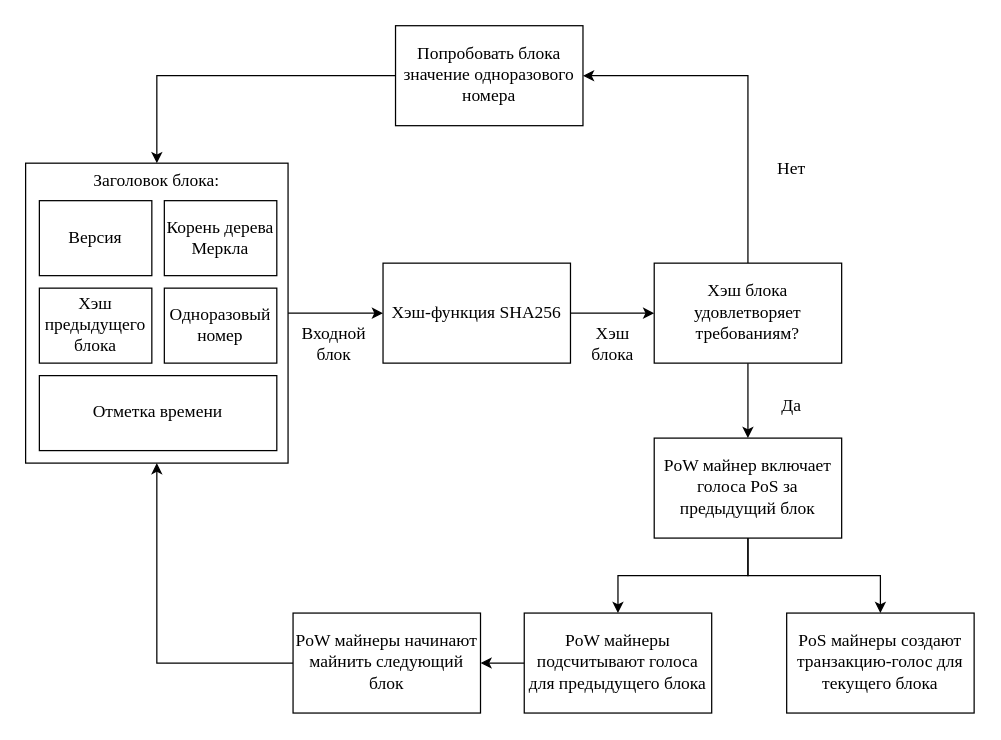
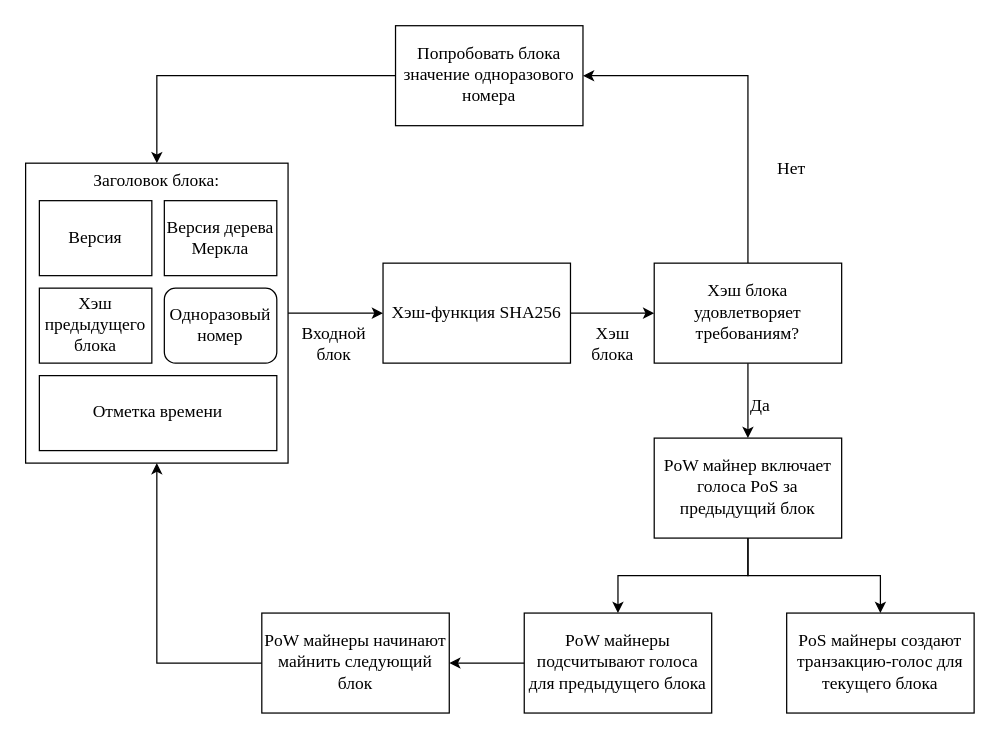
(221, 238) -> (221, 238)
(221, 326) -> (221, 326)
(792, 407) -> (761, 407)
(387, 663) -> (356, 663)
